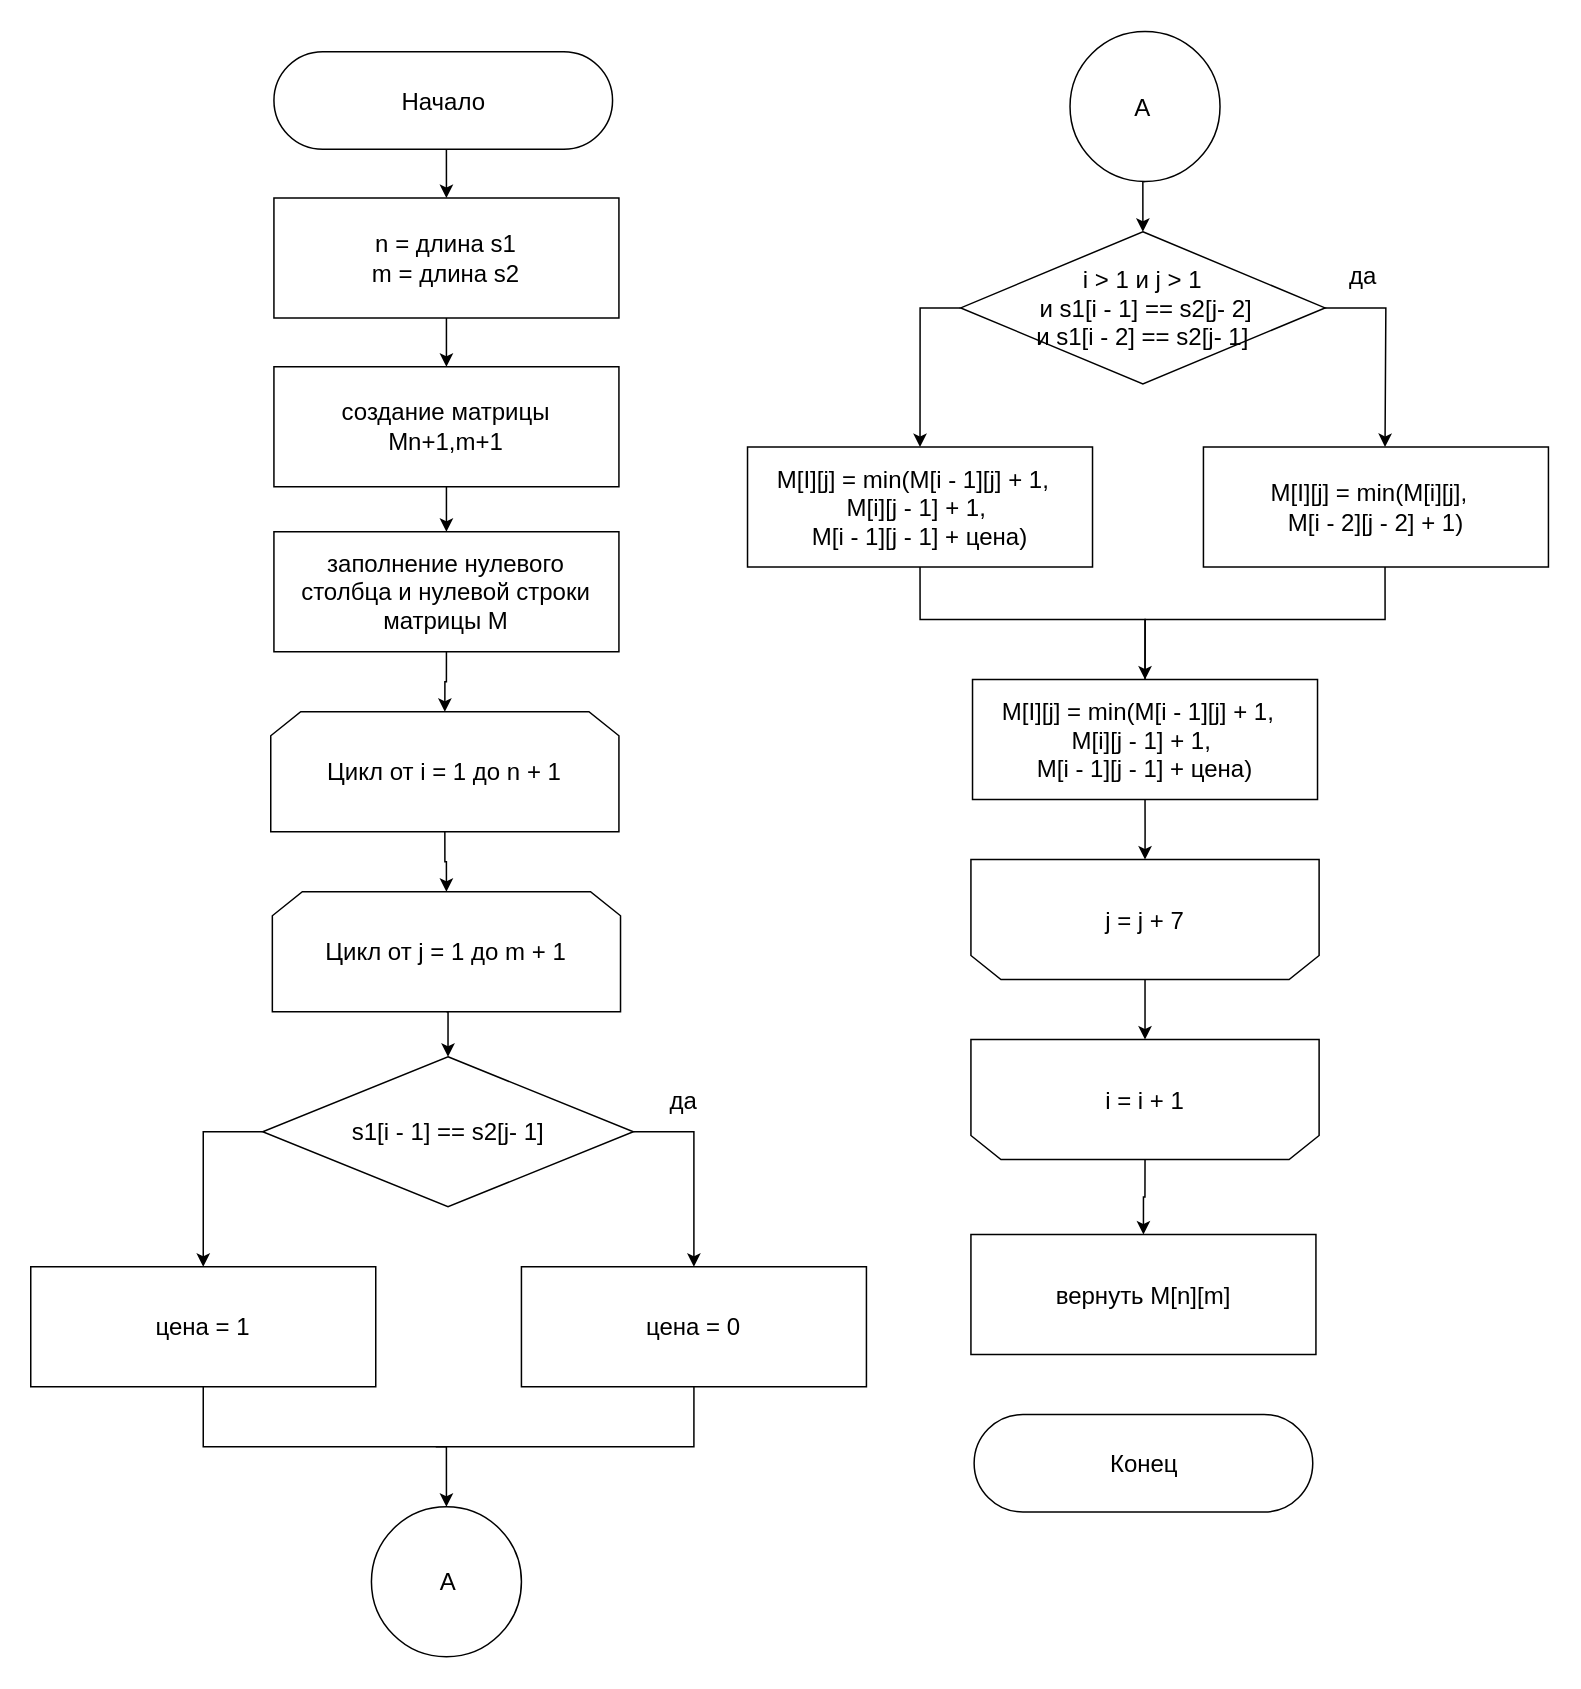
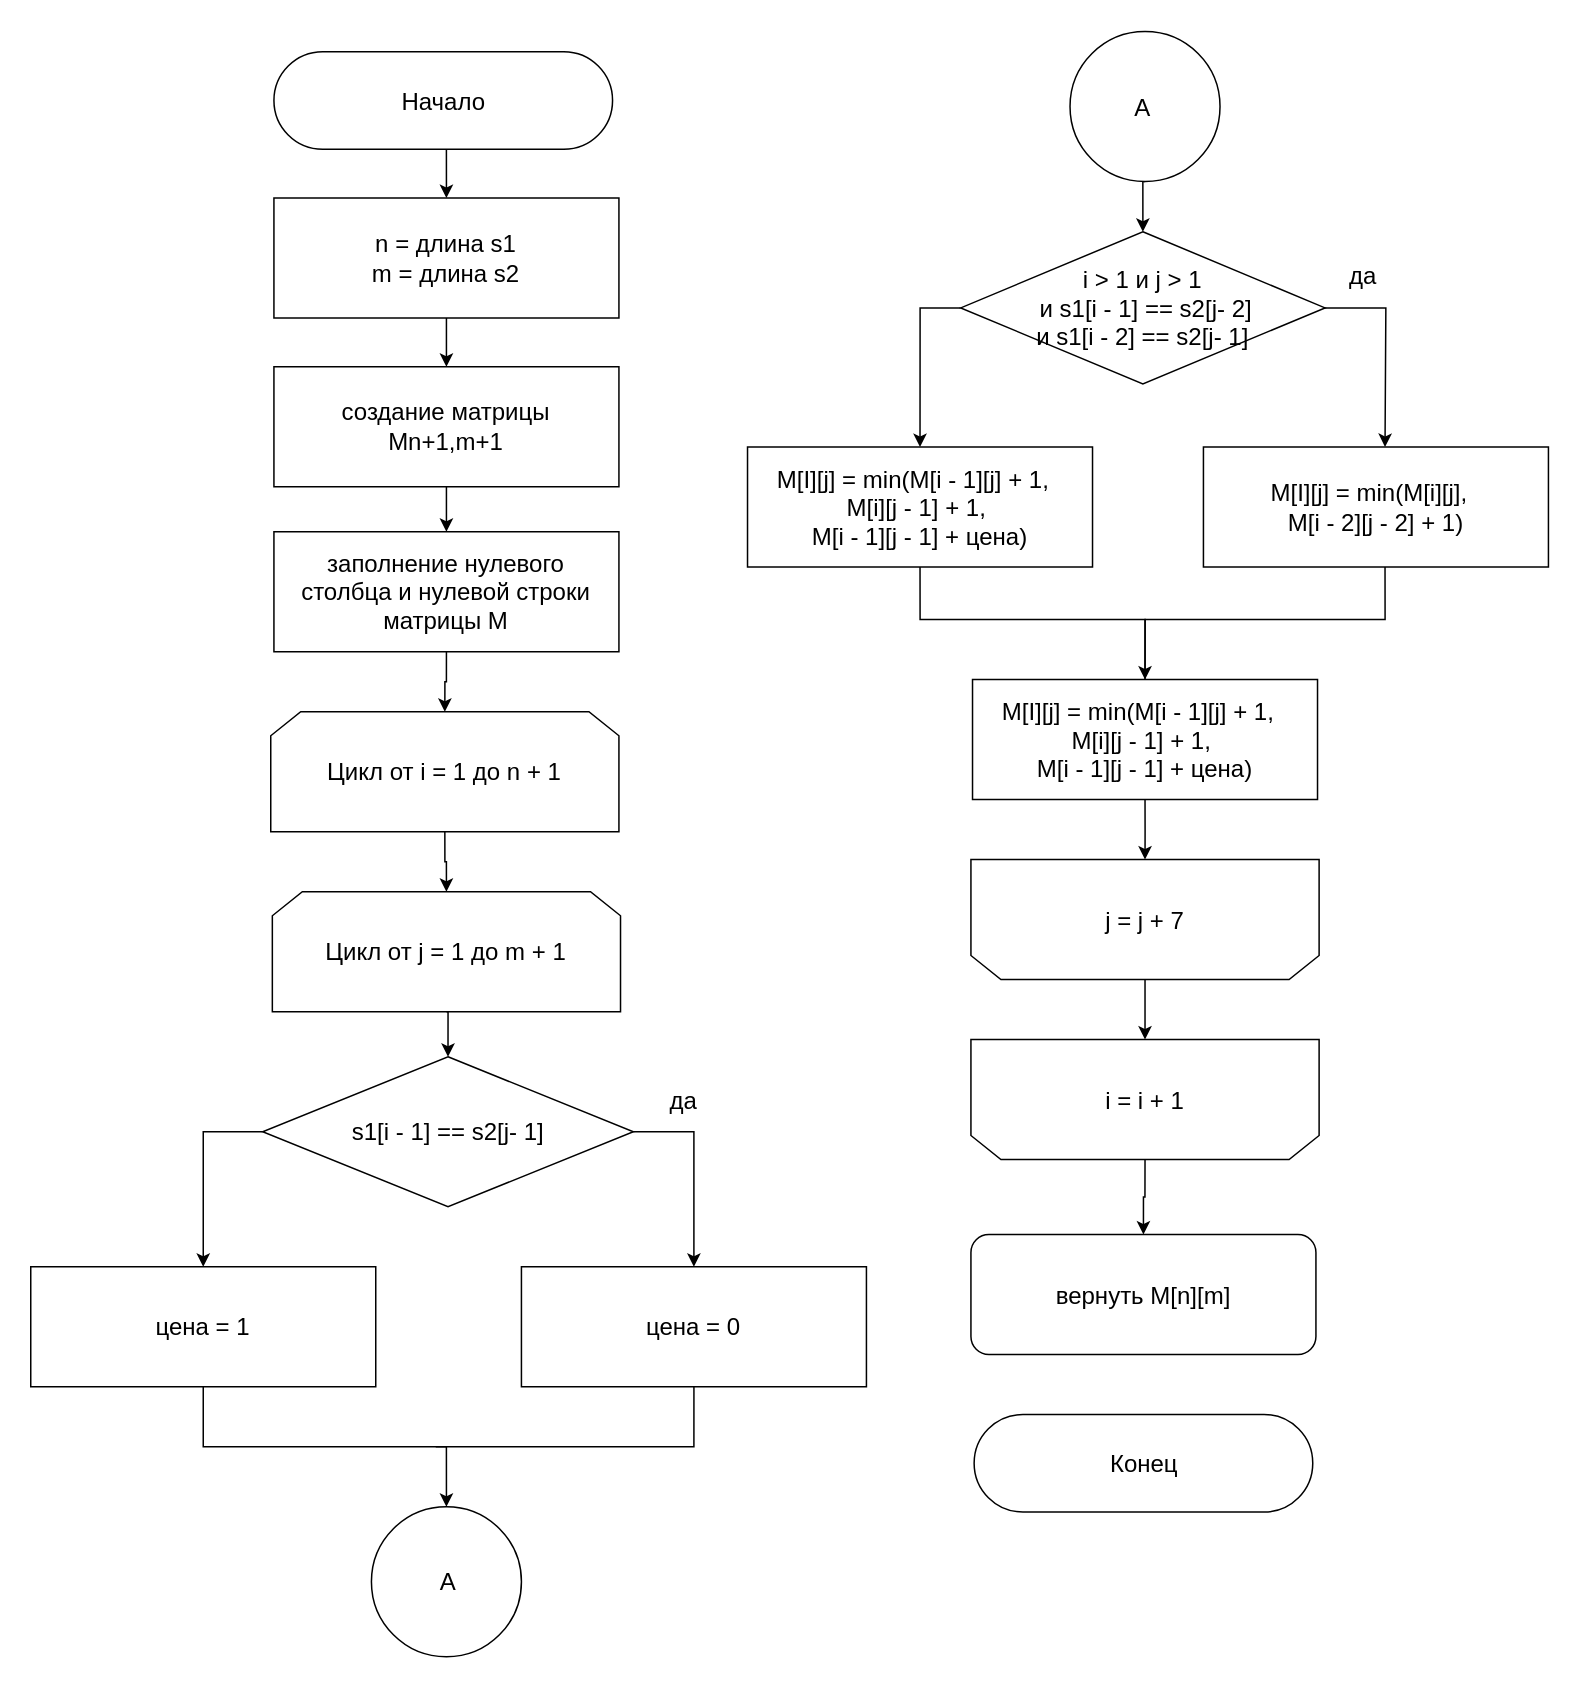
(1143, 1295) -> (1143, 1295)
